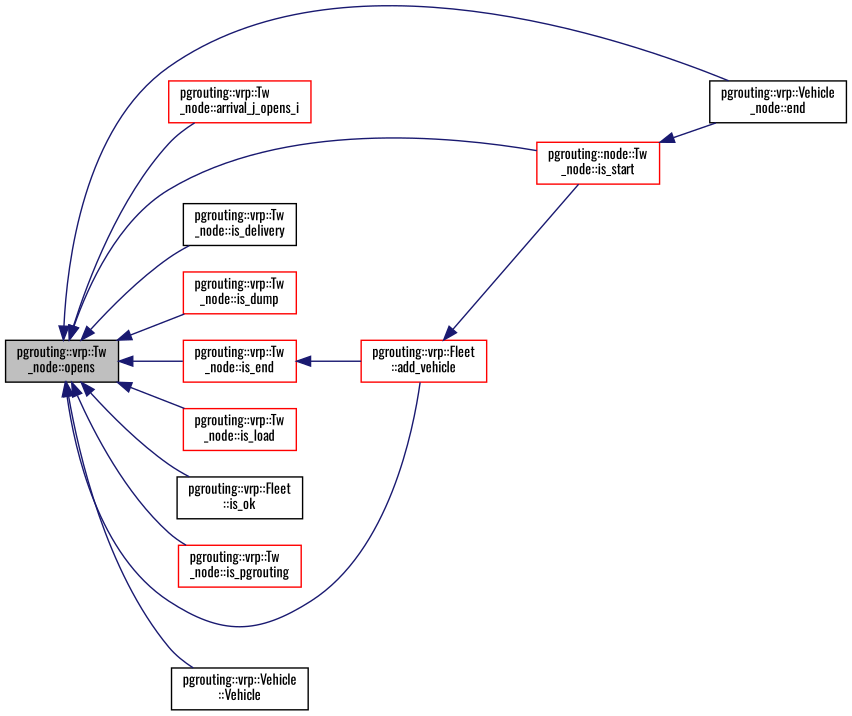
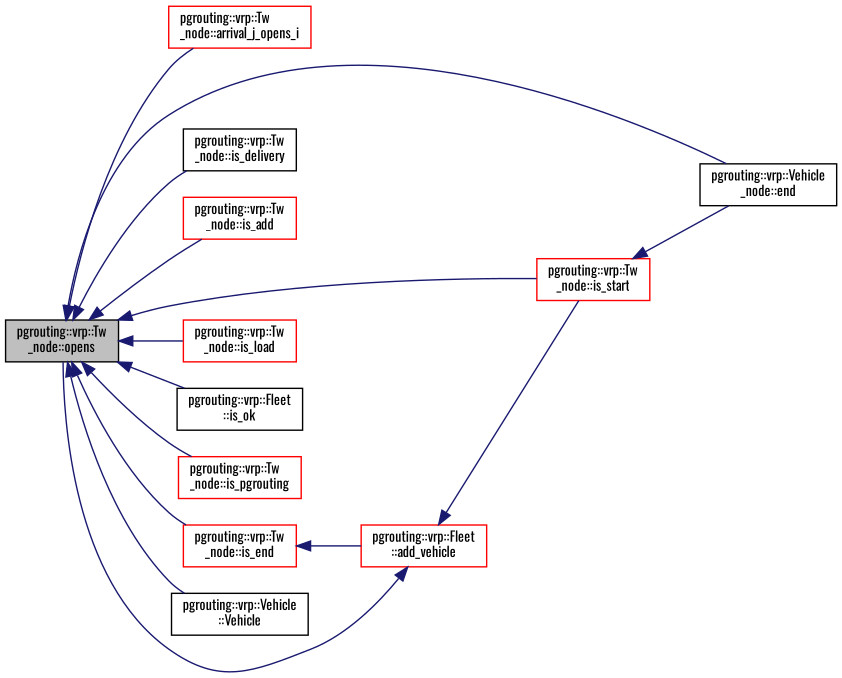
(598, 163) -> (593, 280)
(240, 293) -> (240, 218)
(248, 626) -> (150, 632)
